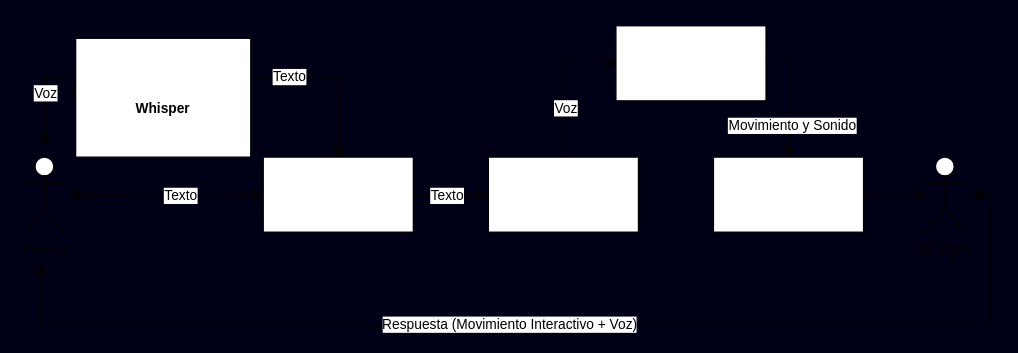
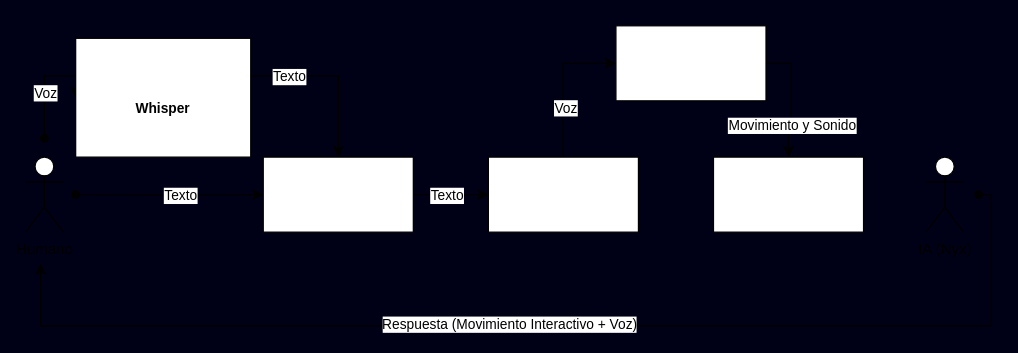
(890, 194) -> none
(45, 250) -> (45, 250)
